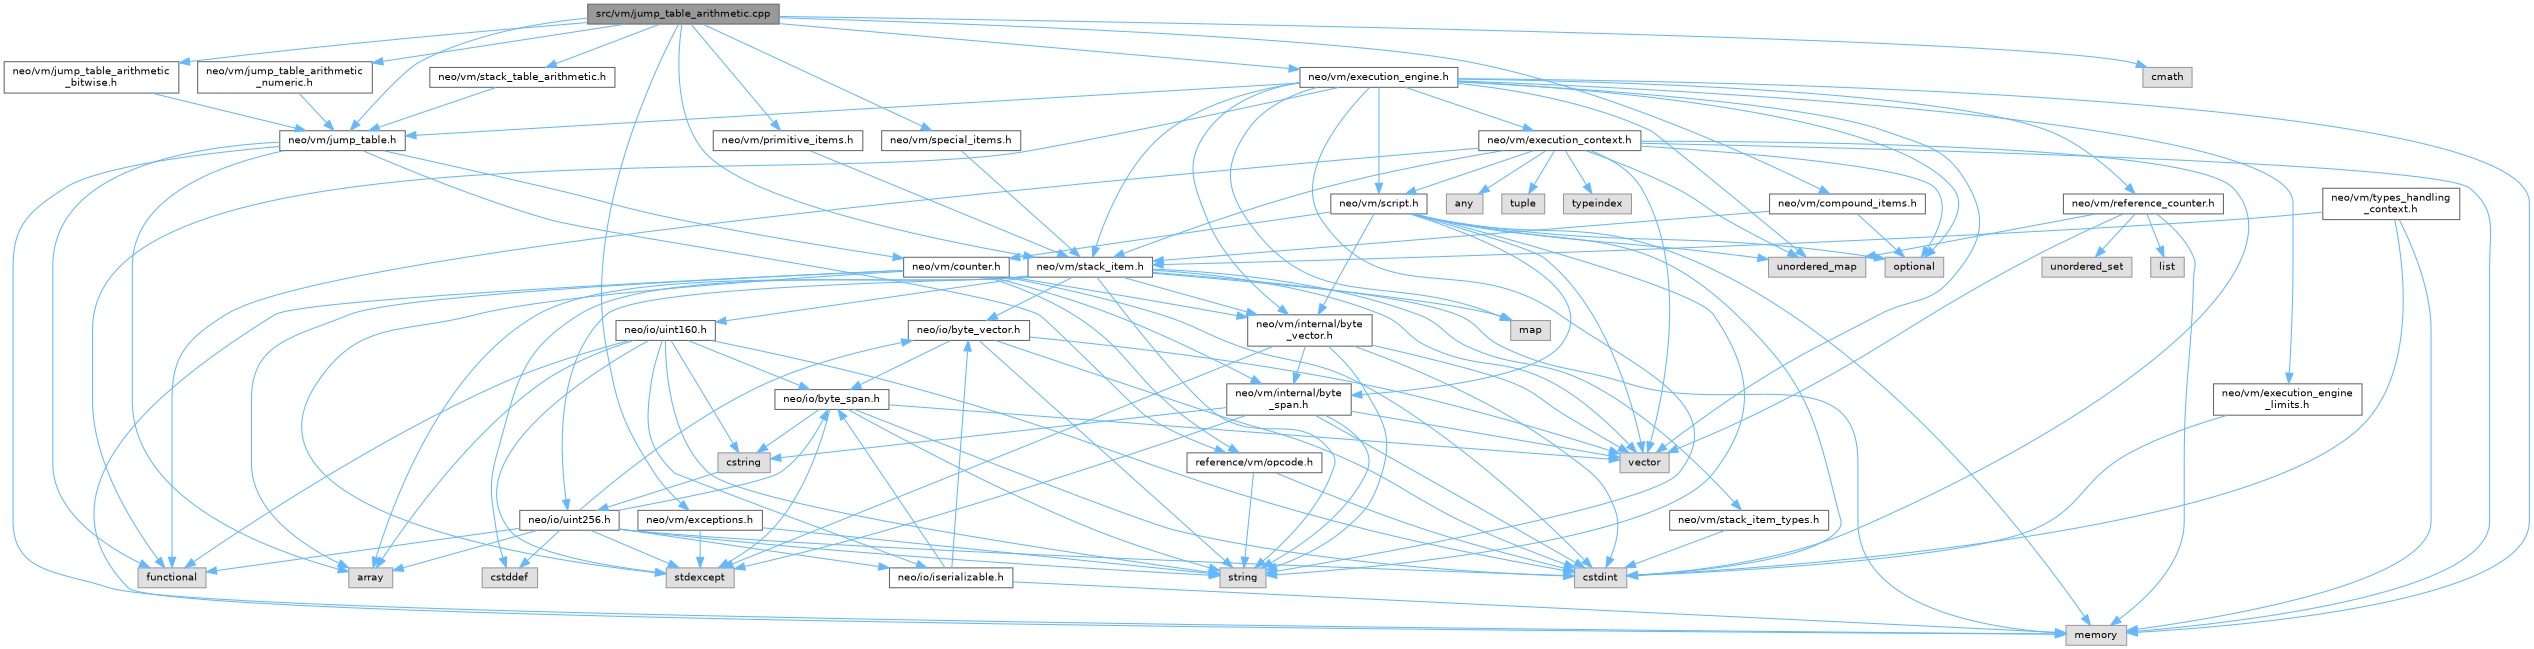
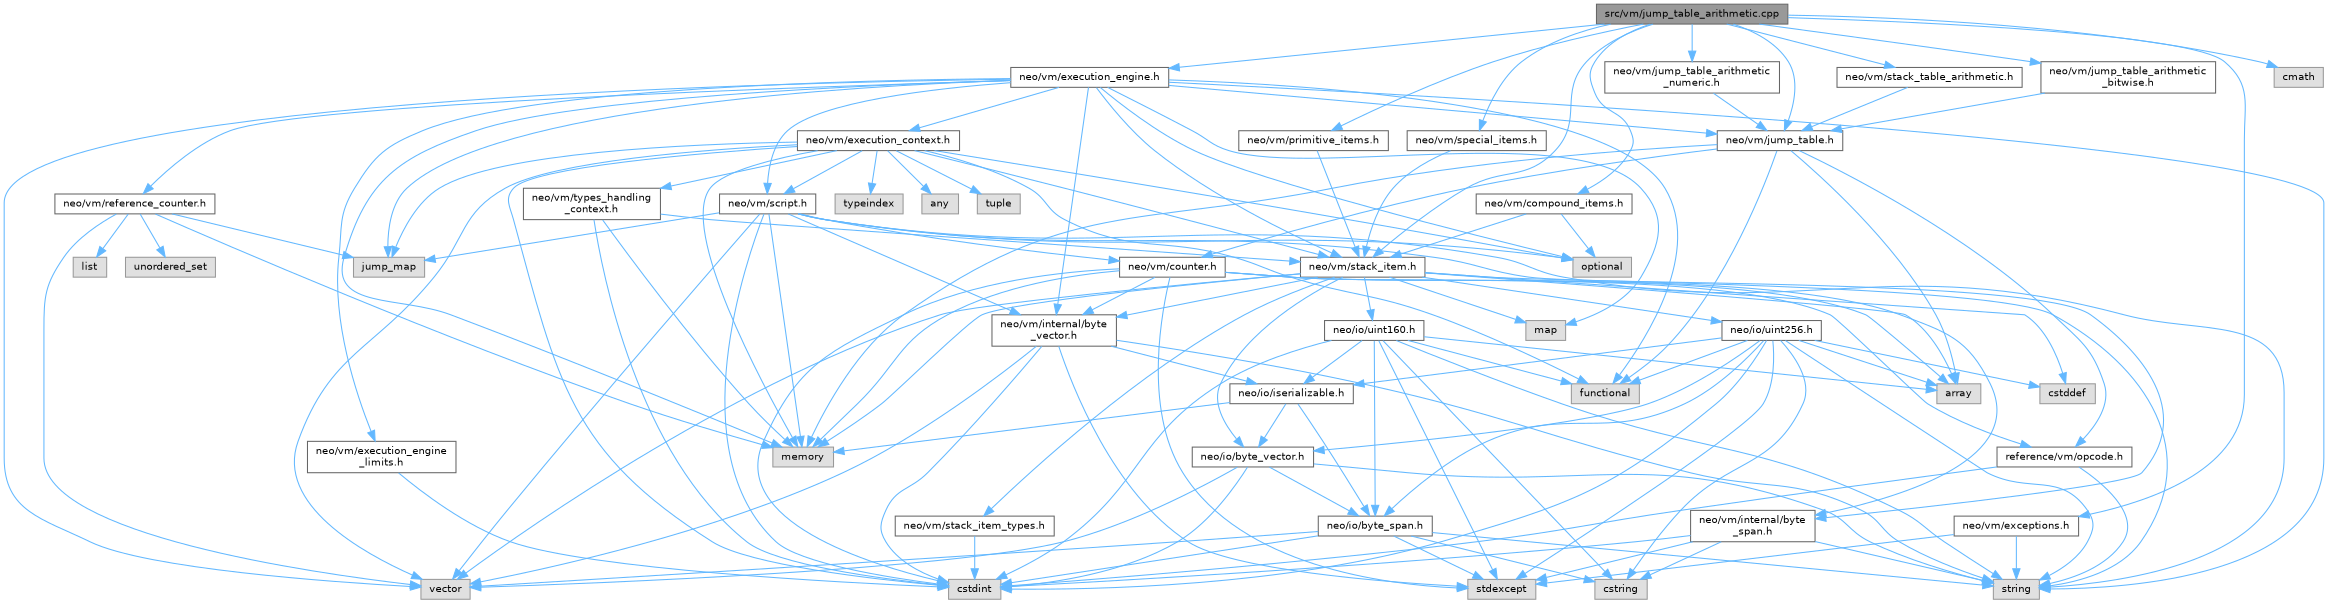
none -> (713, 177)
(1817, 267) -> (389, 267)
(1302, 356) -> (1179, 364)
(1480, 433) -> none
(657, 491) -> (1745, 464)
